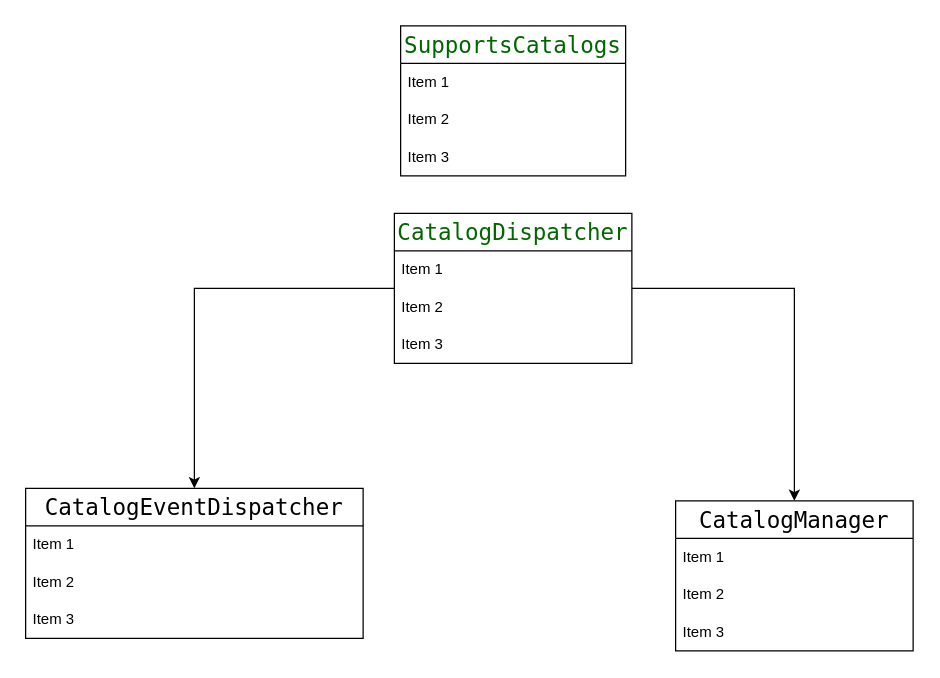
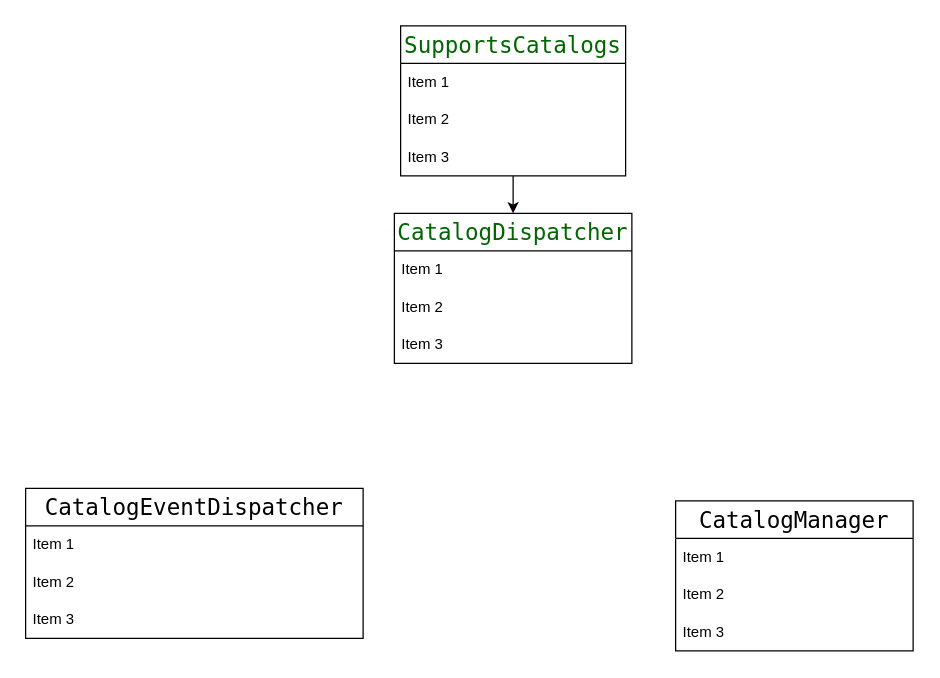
none -> (513, 198)
(197, 288) -> none
(794, 309) -> none
